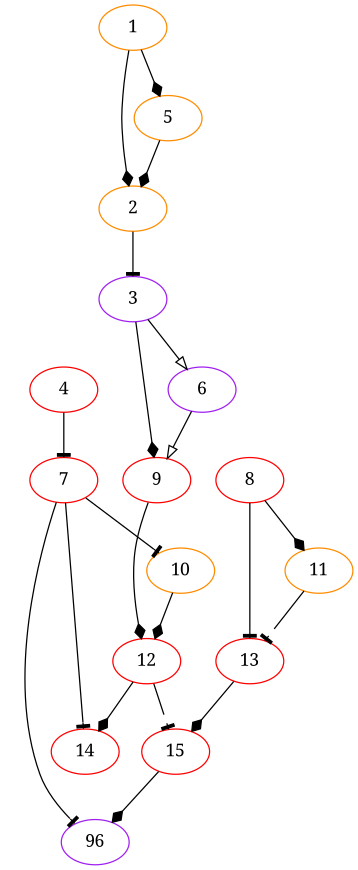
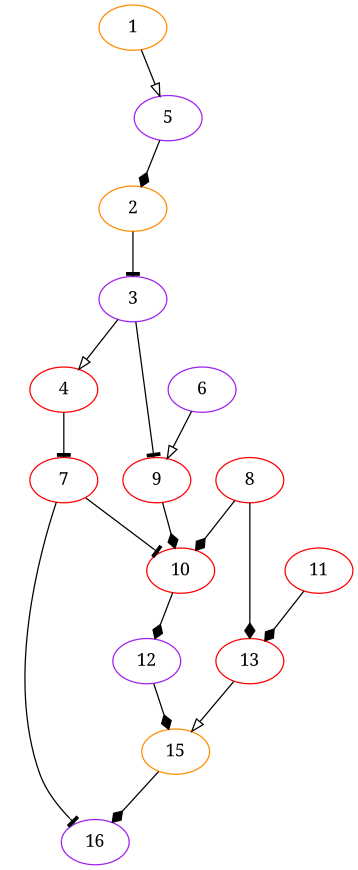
(148, 67) -> (148, 67)
(122, 111) -> none
(168, 118) -> (168, 118)
(164, 339) -> (102, 339)
(144, 386) -> (144, 386)
(280, 519) -> (220, 519)
(134, 562) -> (167, 518)
(250, 567) -> (250, 567)
(181, 571) -> (181, 571)
(319, 571) -> (319, 571)
(289, 610) -> (289, 610)
(147, 661) -> (147, 661)
(159, 699) -> (159, 699)
(217, 701) -> (217, 701)
(85, 752) -> none
(176, 752) -> (176, 752)
(95, 842) -> (95, 842)
